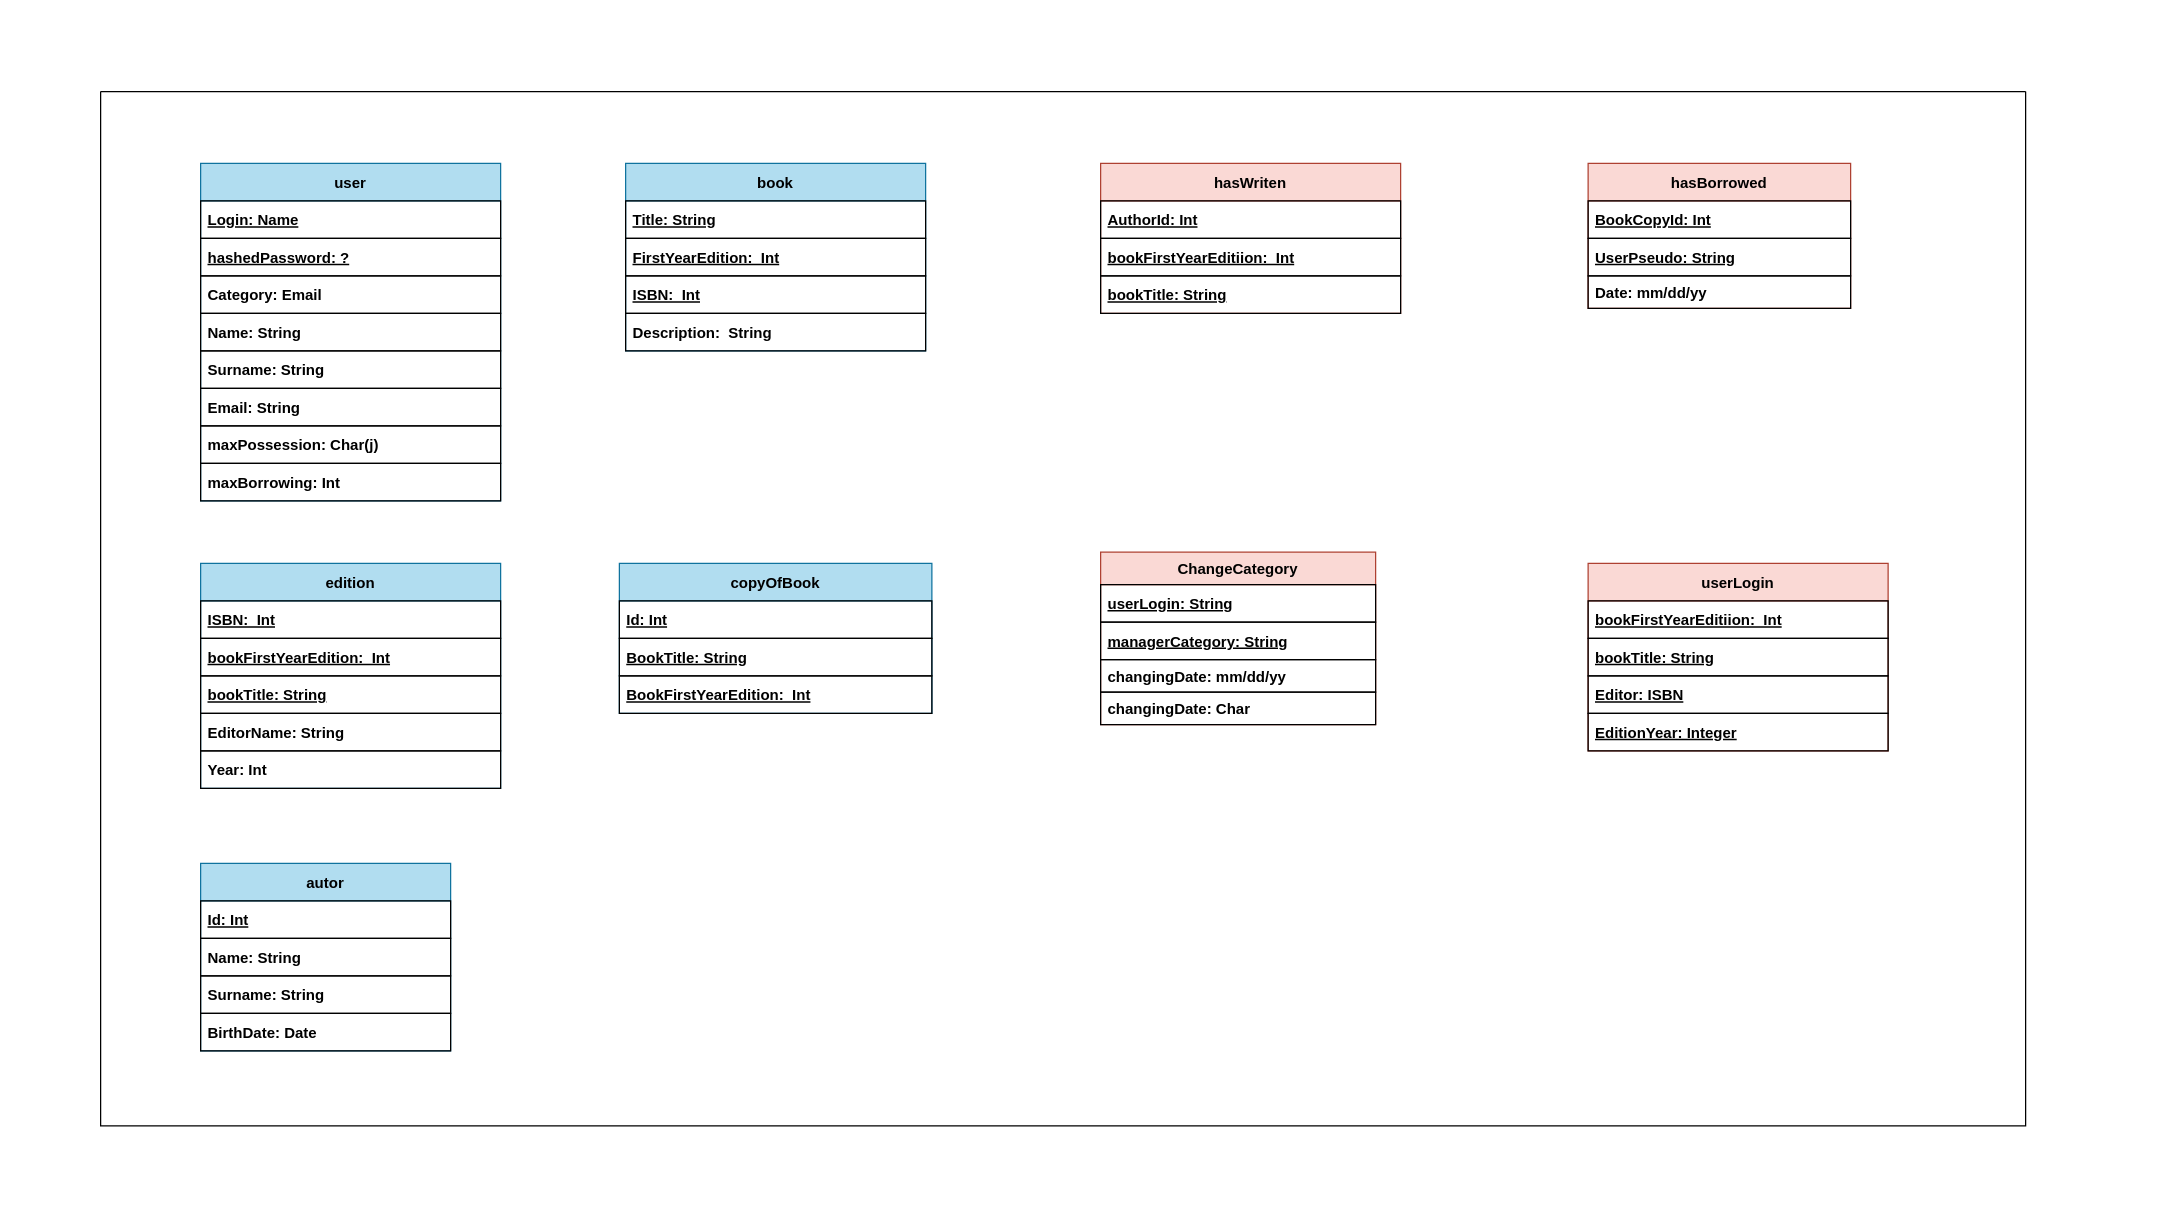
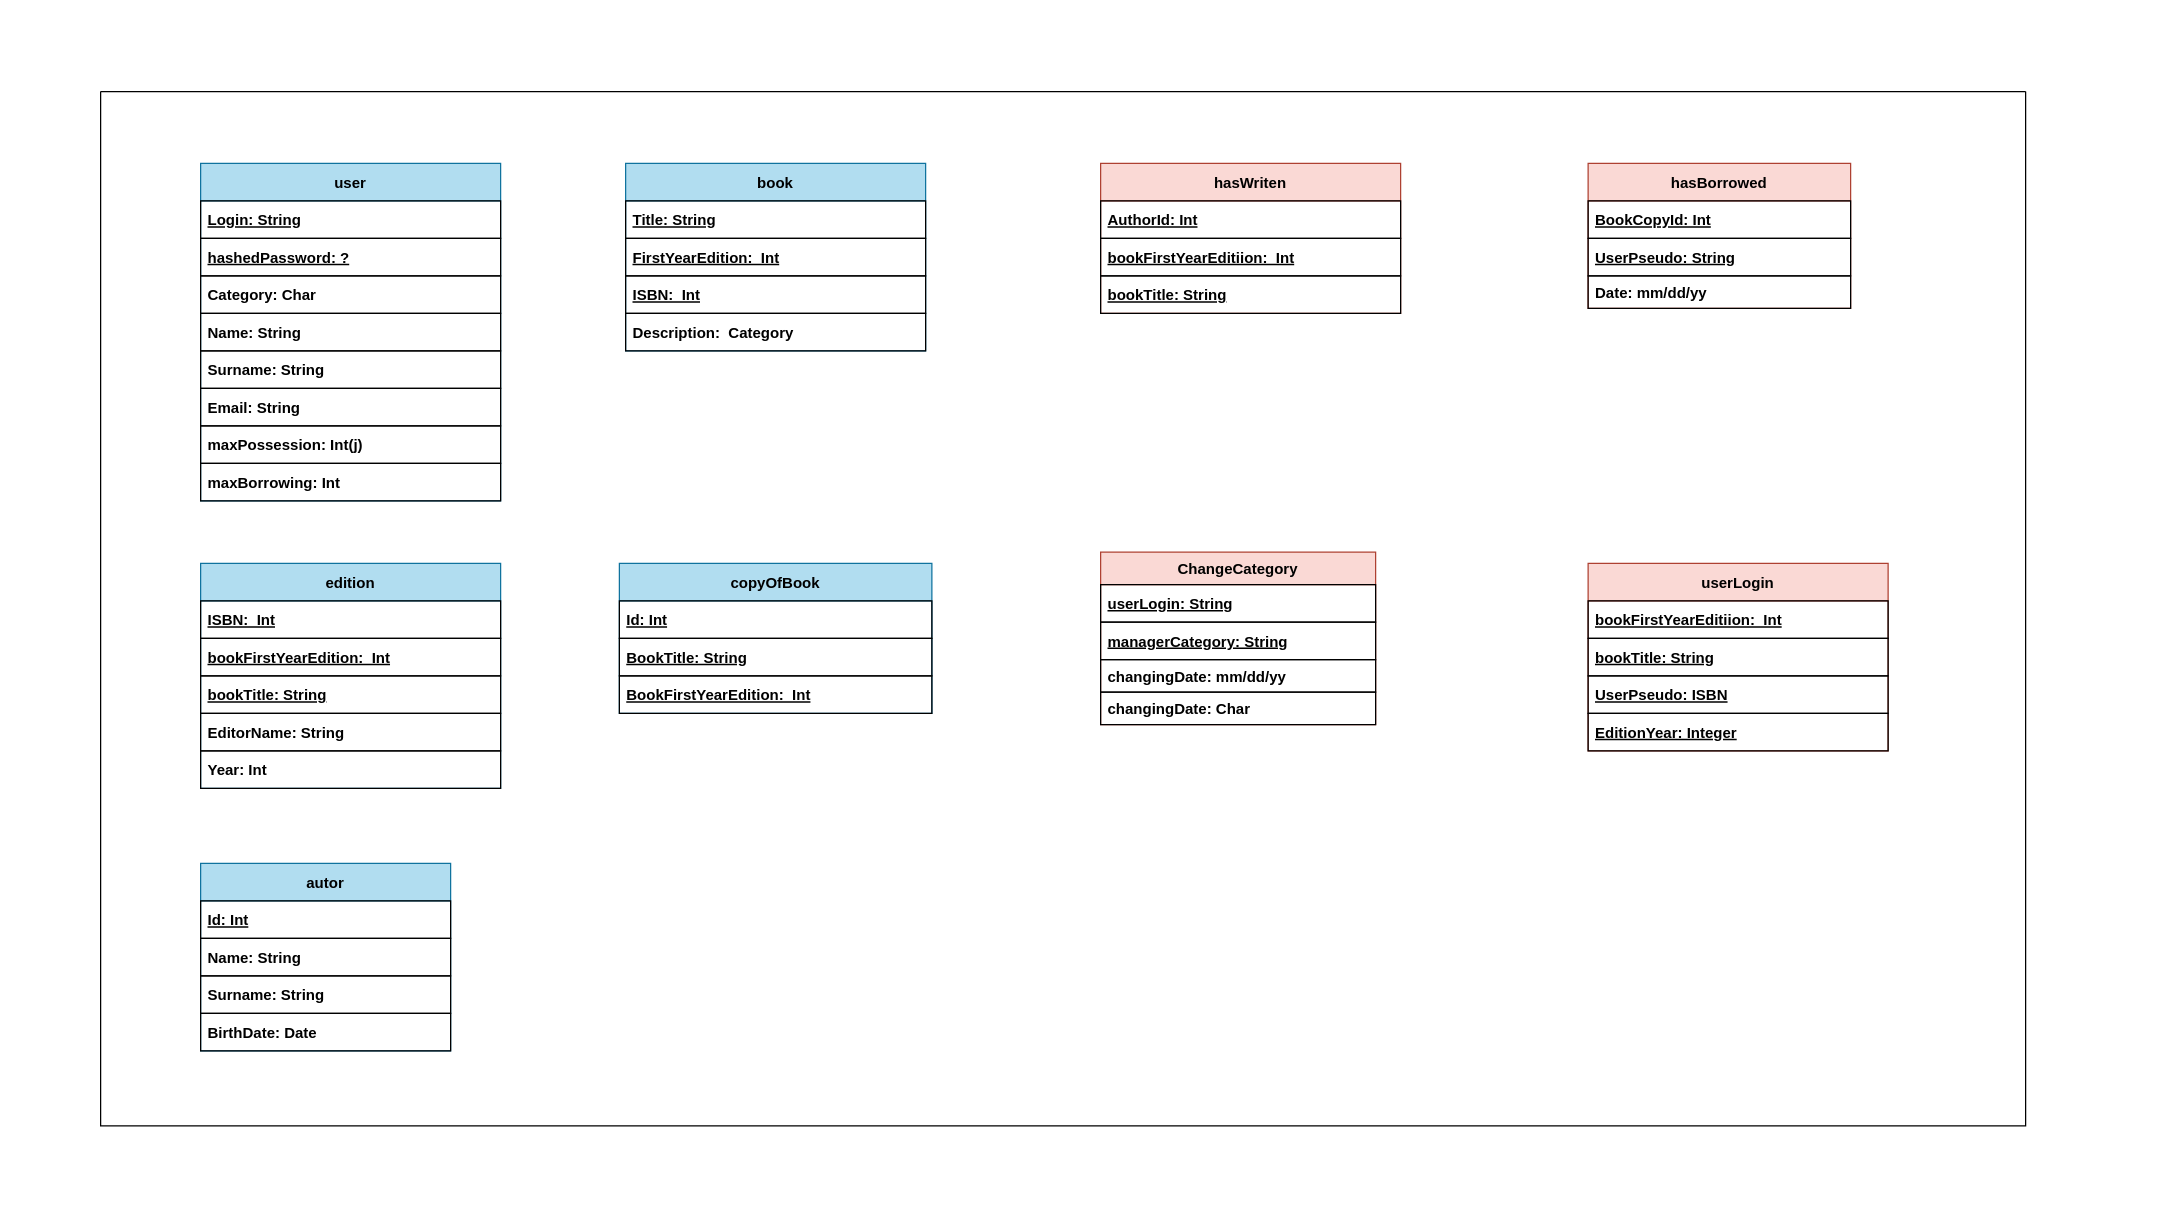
(248, 220) -> (254, 220)
(263, 295) -> (262, 295)
(707, 333) -> (717, 333)
(294, 445) -> (290, 445)
(1640, 695) -> (1658, 695)
